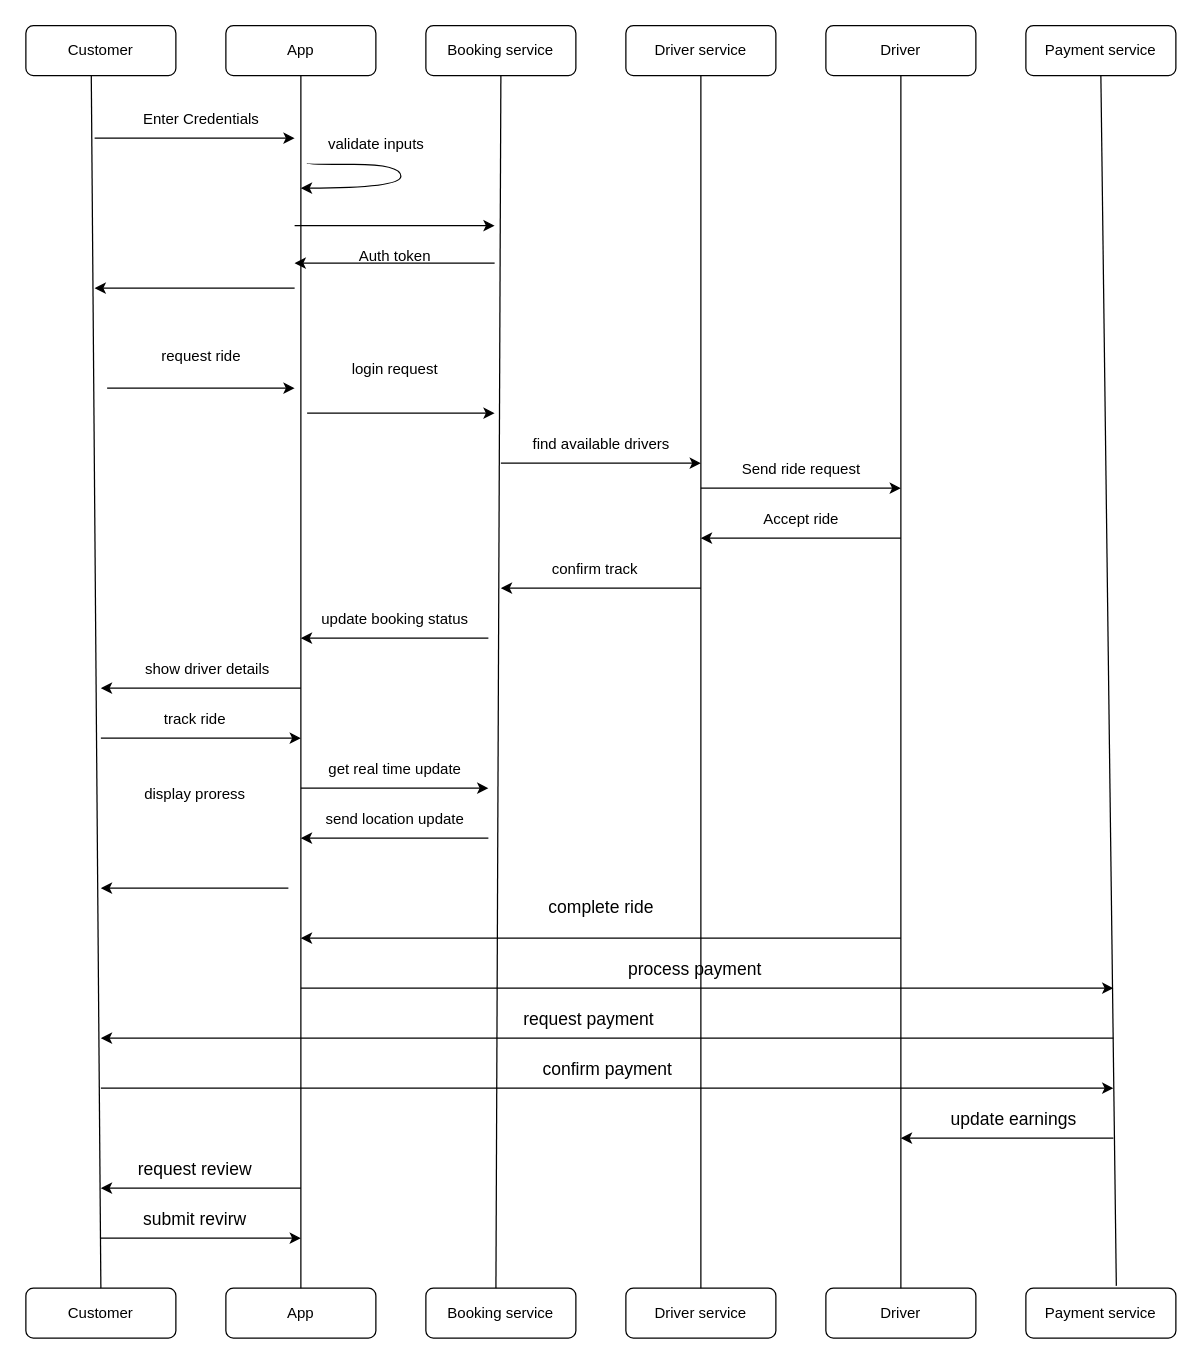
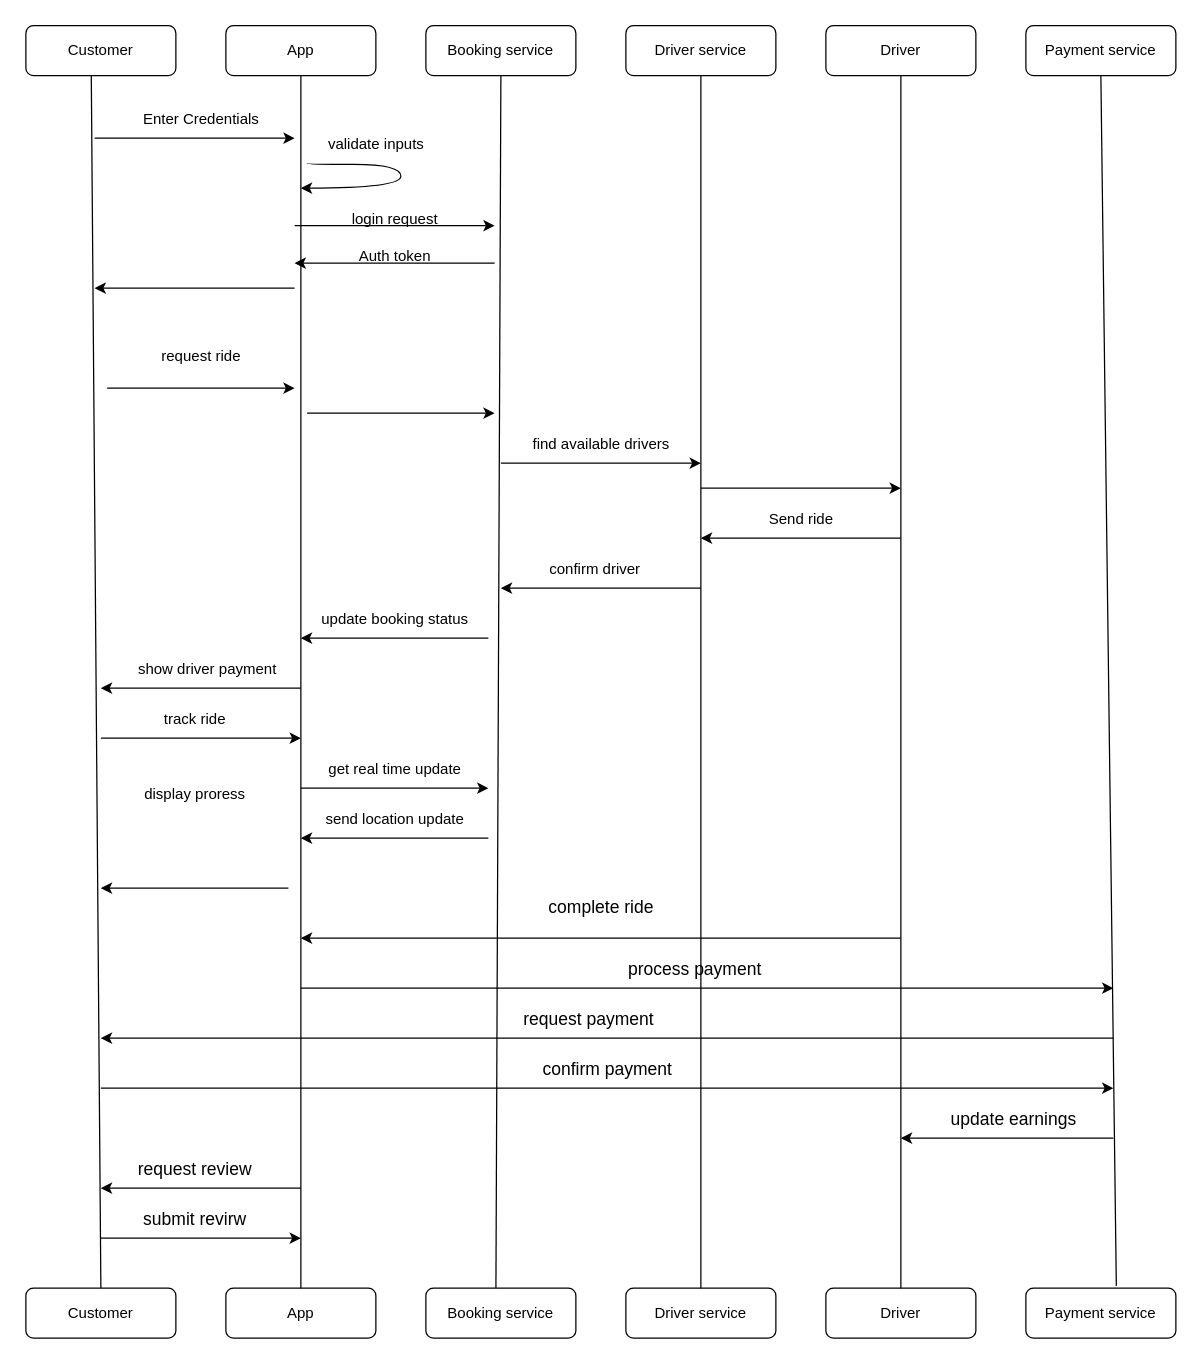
(394, 369) -> (394, 219)
(801, 469) -> none
(801, 519) -> (801, 519)
(595, 569) -> (595, 569)
(208, 669) -> (208, 669)
